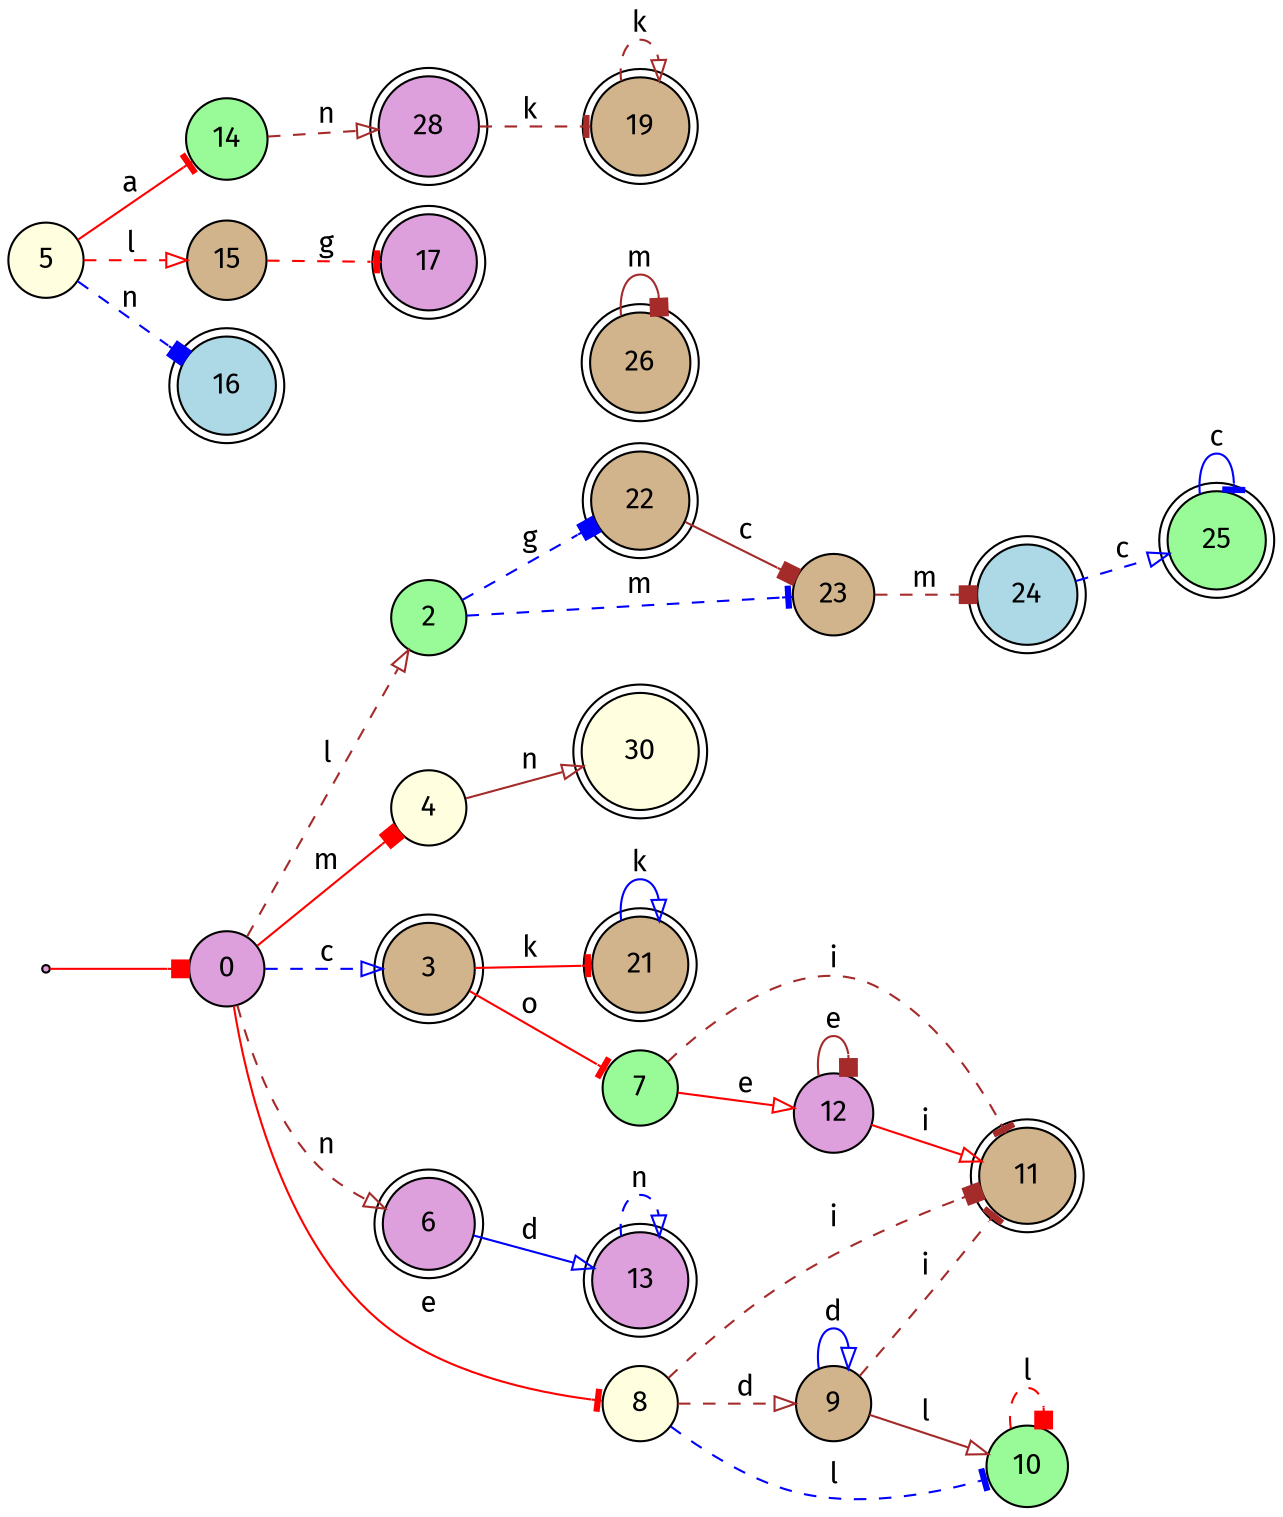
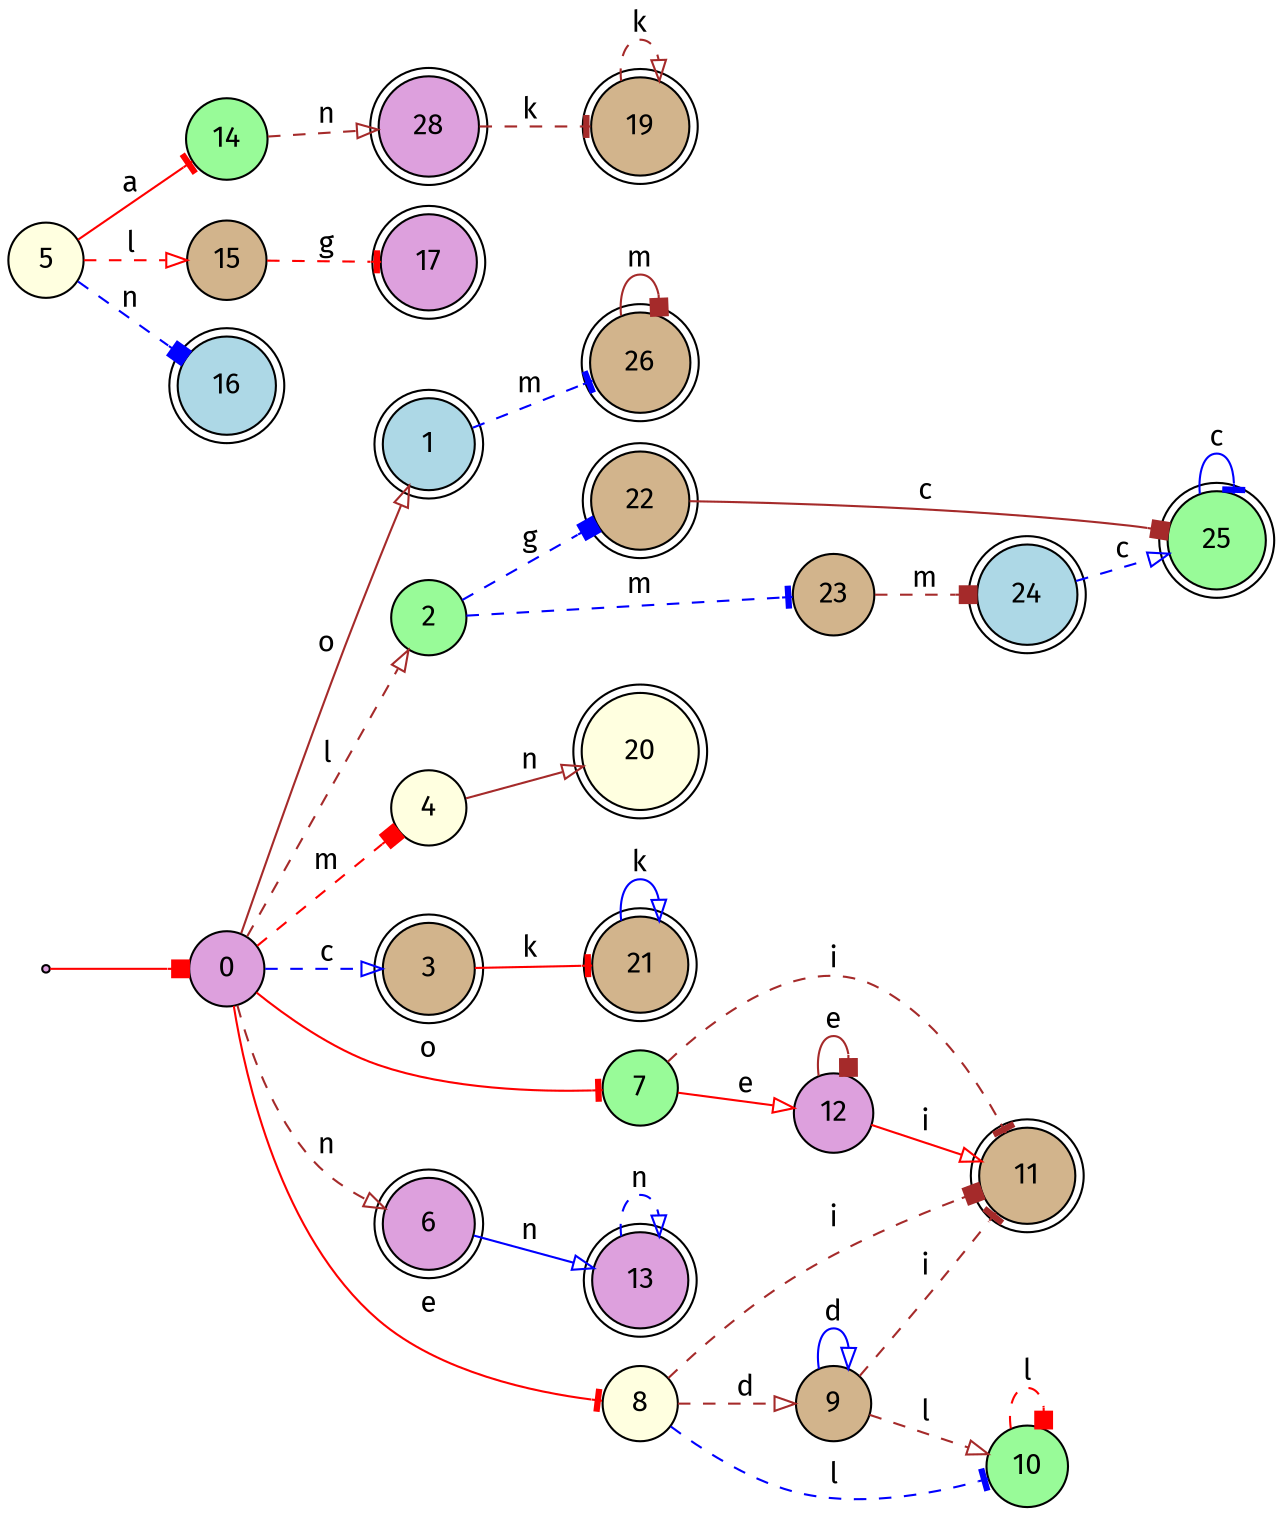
none -> (429, 444)
(731, 545) -> (919, 509)
(640, 751) -> (640, 751)
(320, 895) -> (320, 895)
(533, 1028) -> (414, 1075)
(530, 1231) -> (530, 1231)
(919, 1431) -> (919, 1431)
